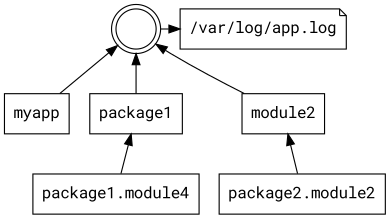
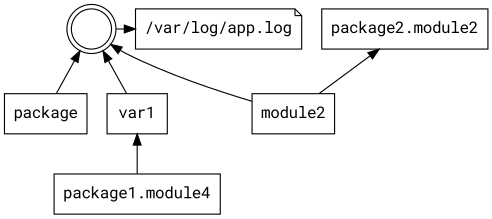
(37, 114) -> (46, 114)
(136, 114) -> (137, 114)
(294, 159) -> (345, 75)
